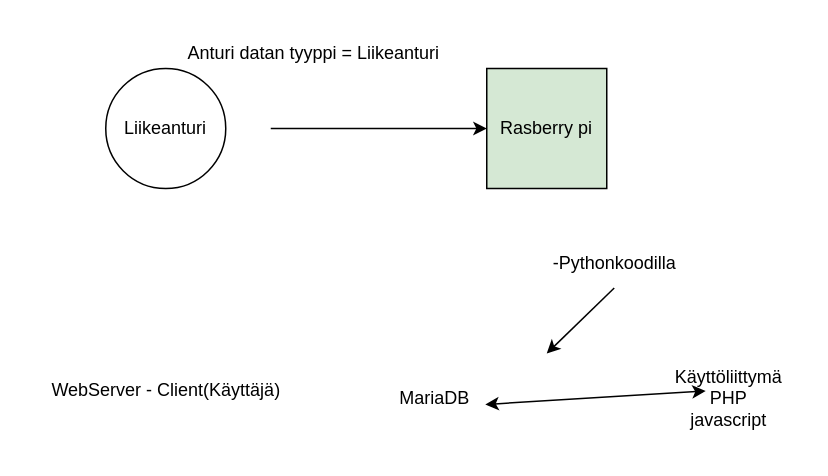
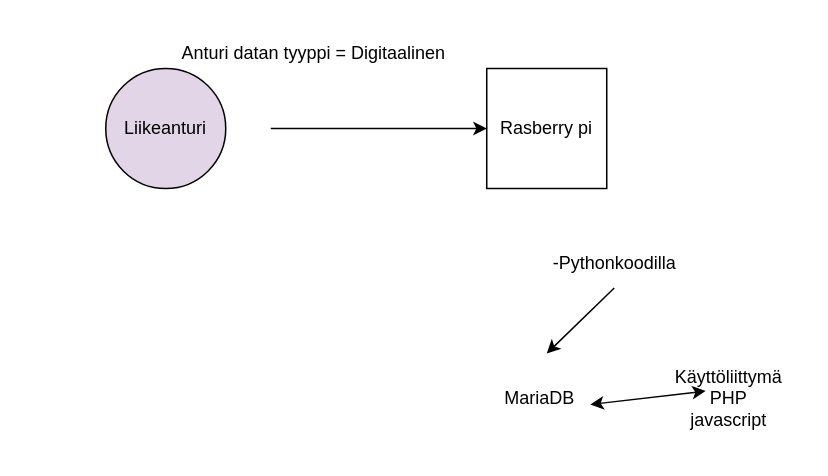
(317, 53) -> (317, 53)
(166, 128) -> (166, 128)
(547, 128) -> (547, 128)
(166, 391) -> none
(434, 398) -> (539, 398)
